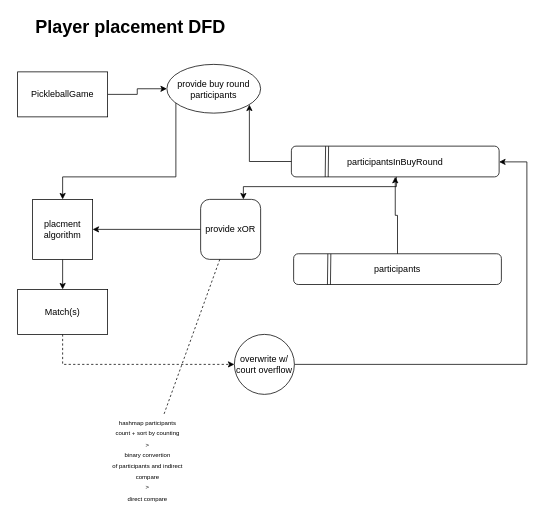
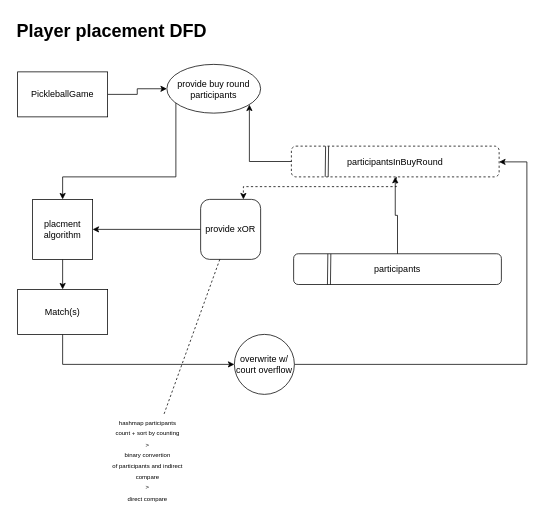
(169, 30) -> (150, 34)
(395, 161) -> (395, 161)
(315, 186) -> (315, 186)
(131, 364) -> (131, 364)
